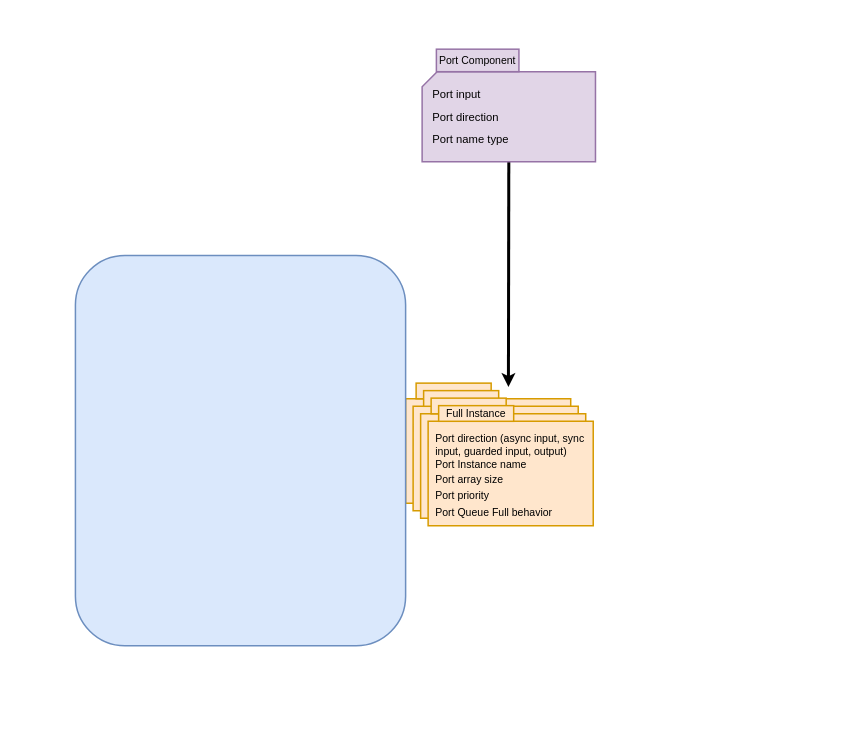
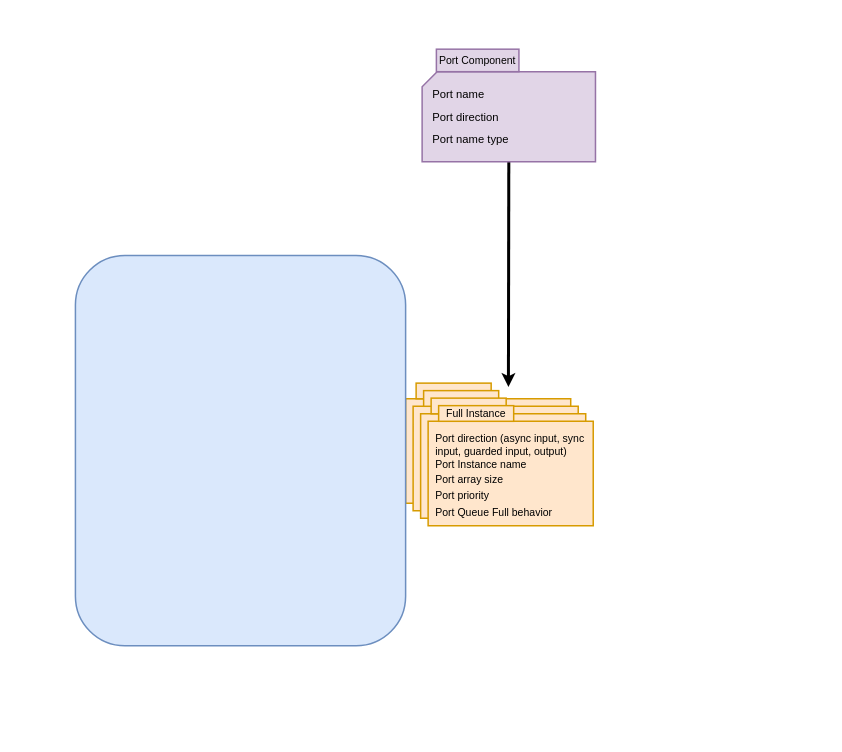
(461, 94) -> (459, 94)
